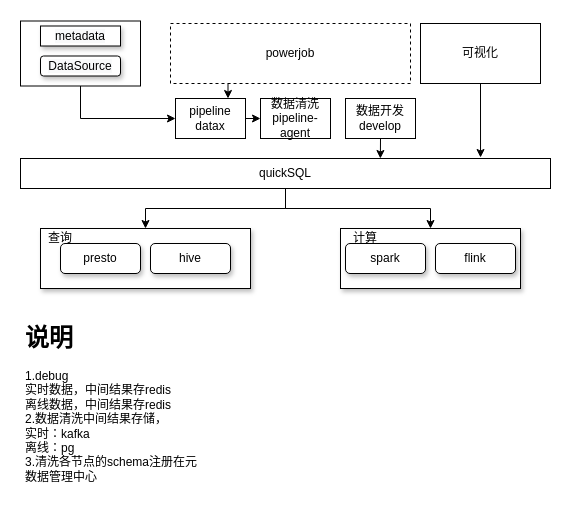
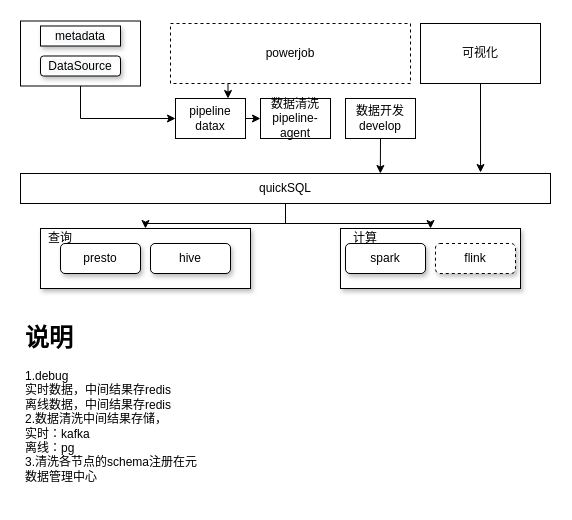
(286, 174) -> (286, 189)
(476, 259) -> (476, 259)
